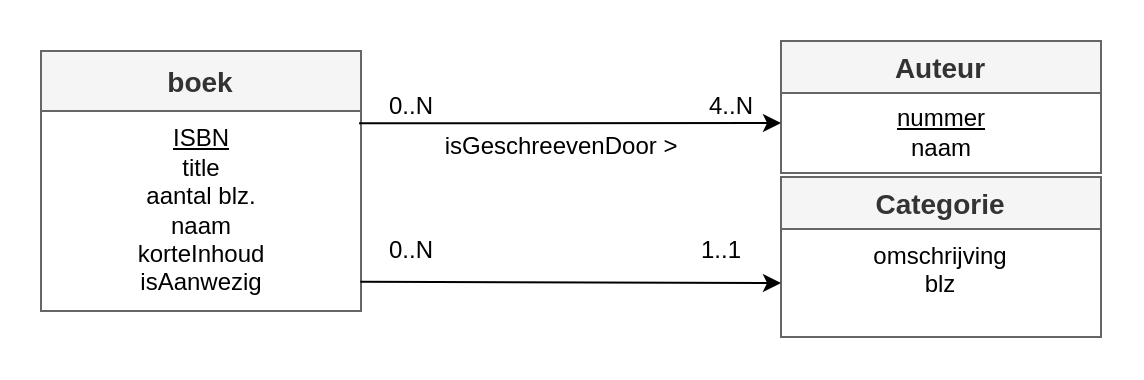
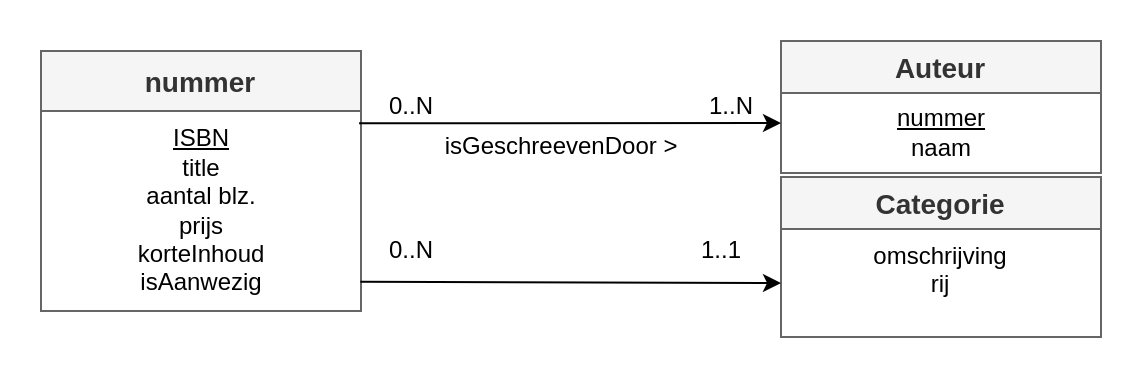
(200, 83) -> (200, 83)
(732, 107) -> (732, 107)
(202, 211) -> (202, 211)
(940, 256) -> (940, 256)
